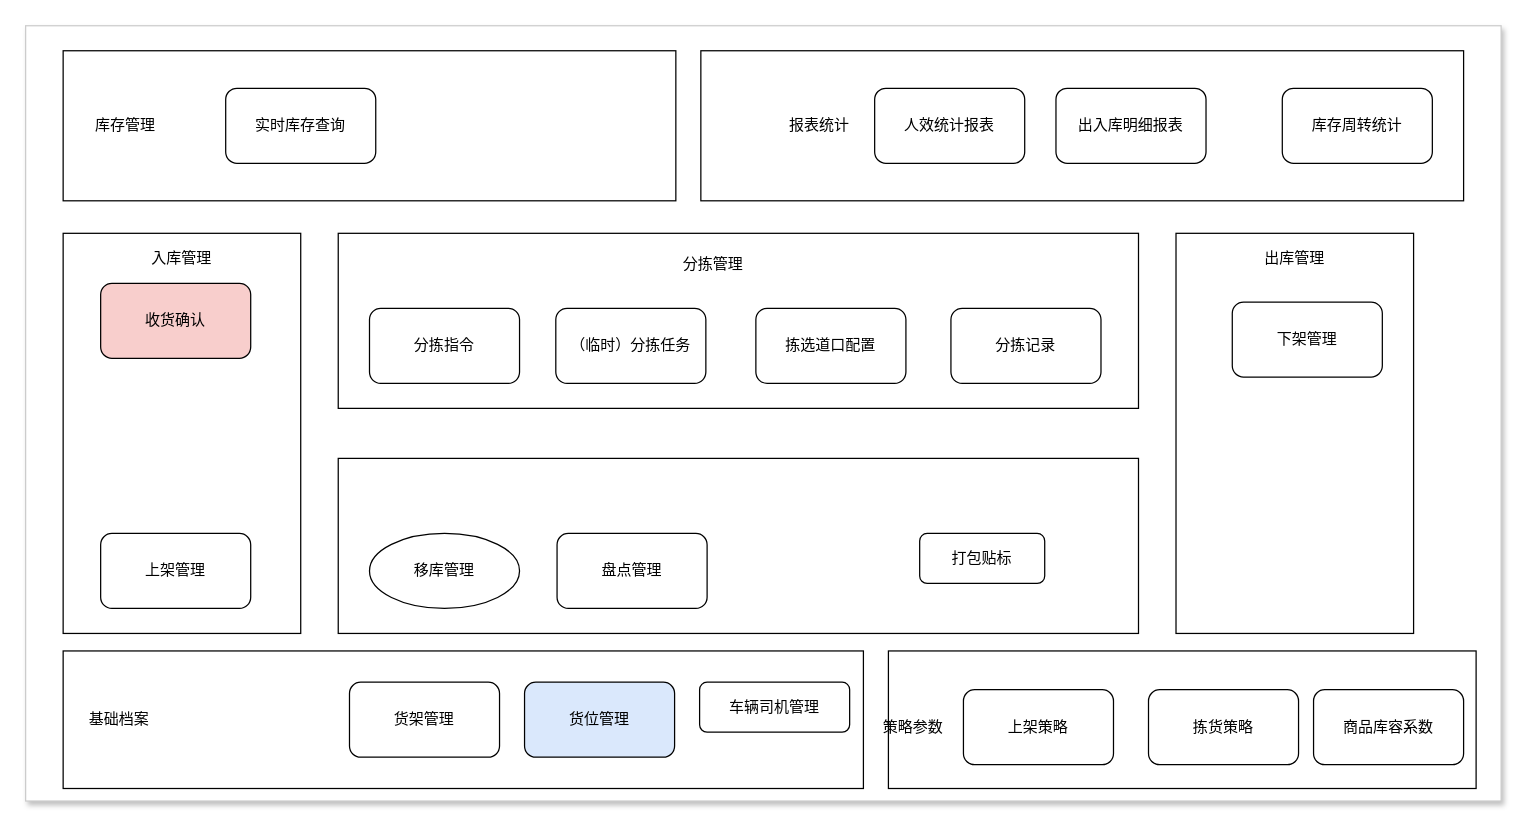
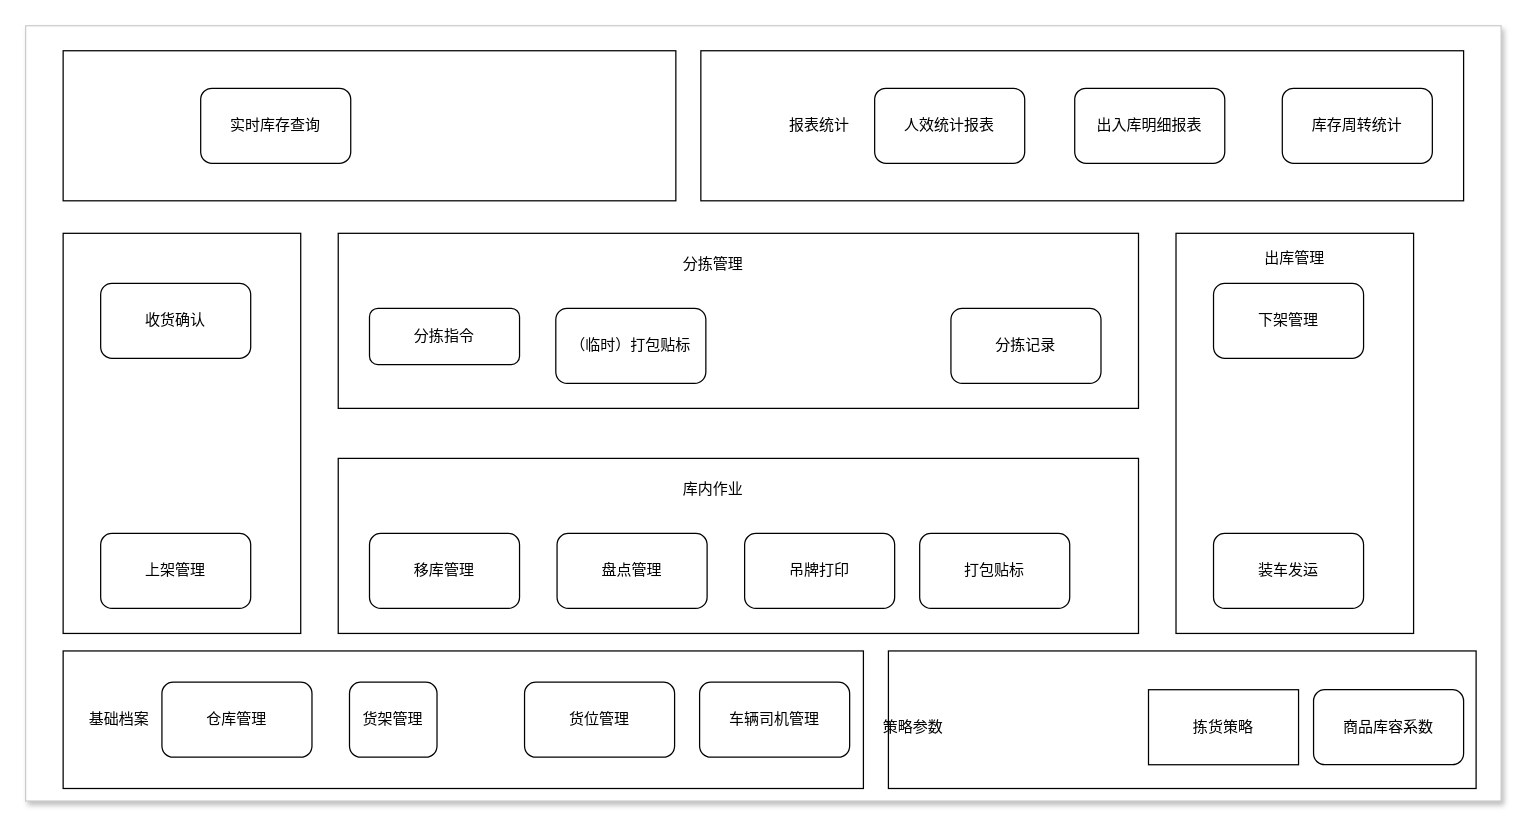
(126, 126) -> none
(301, 126) -> (276, 126)
(1131, 126) -> (1149, 126)
(182, 258) -> none
(176, 321) -> (176, 321)
(1307, 339) -> (1288, 321)
(444, 346) -> (444, 336)
(631, 346) -> (631, 346)
(831, 346) -> none
none -> (713, 489)
(982, 558) -> (994, 571)
(444, 571) -> (444, 571)
none -> (819, 571)
none -> (1288, 571)
(774, 707) -> (774, 719)
none -> (237, 719)
(424, 719) -> (393, 719)
(599, 719) -> (599, 719)
(1038, 727) -> none
(1223, 727) -> (1223, 727)
